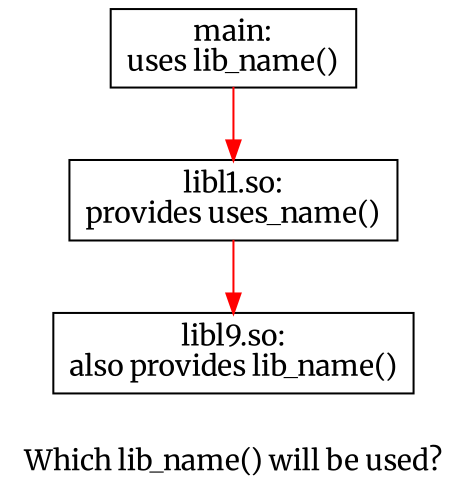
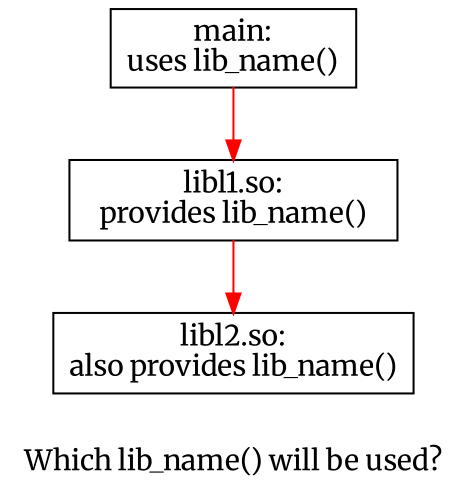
(233, 200) -> (233, 200)
(233, 353) -> (233, 353)
